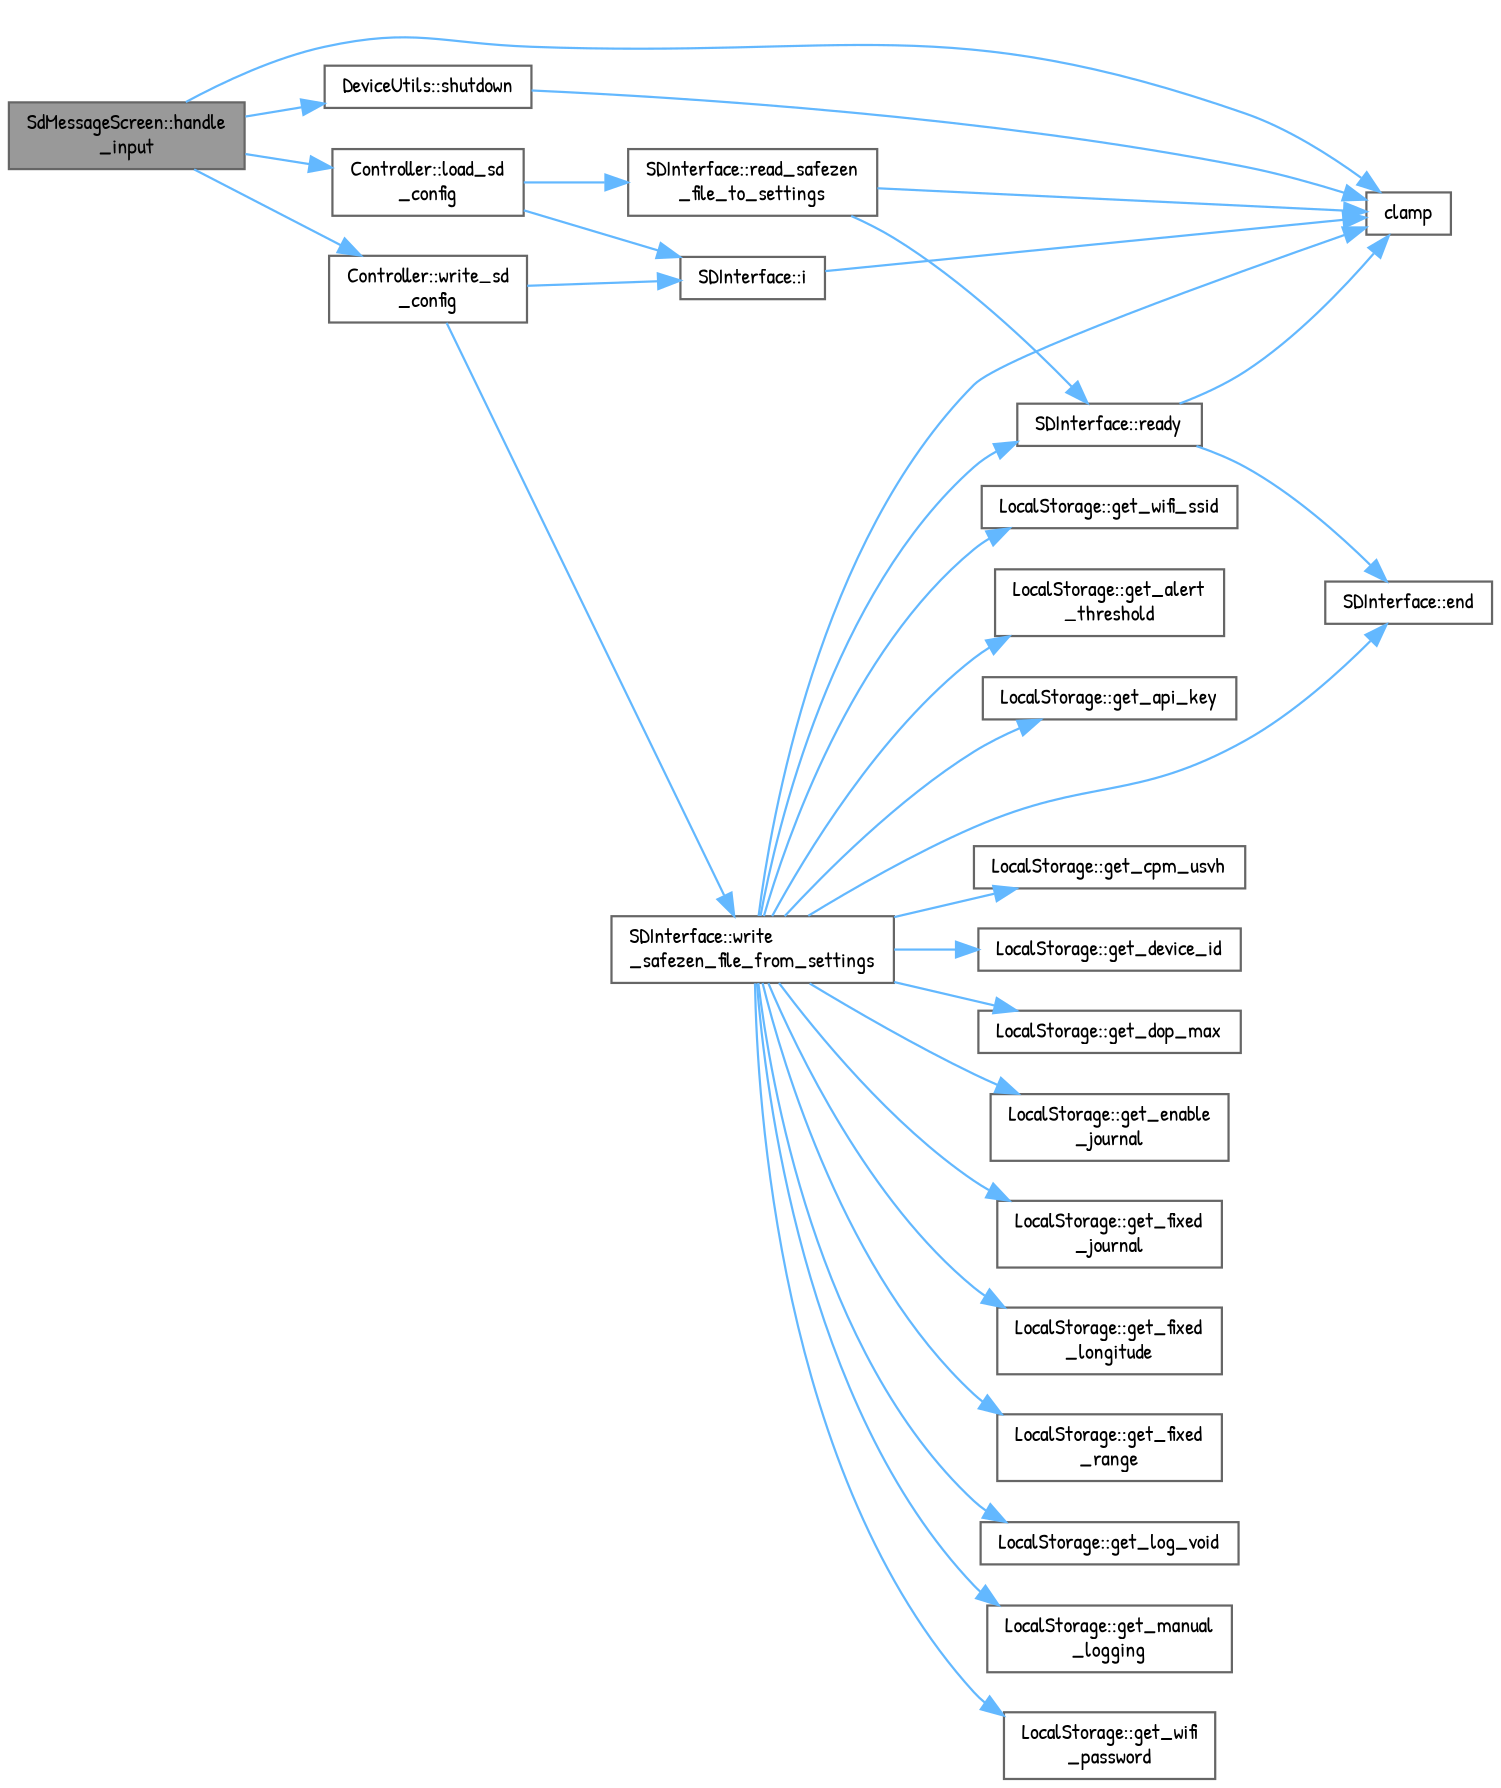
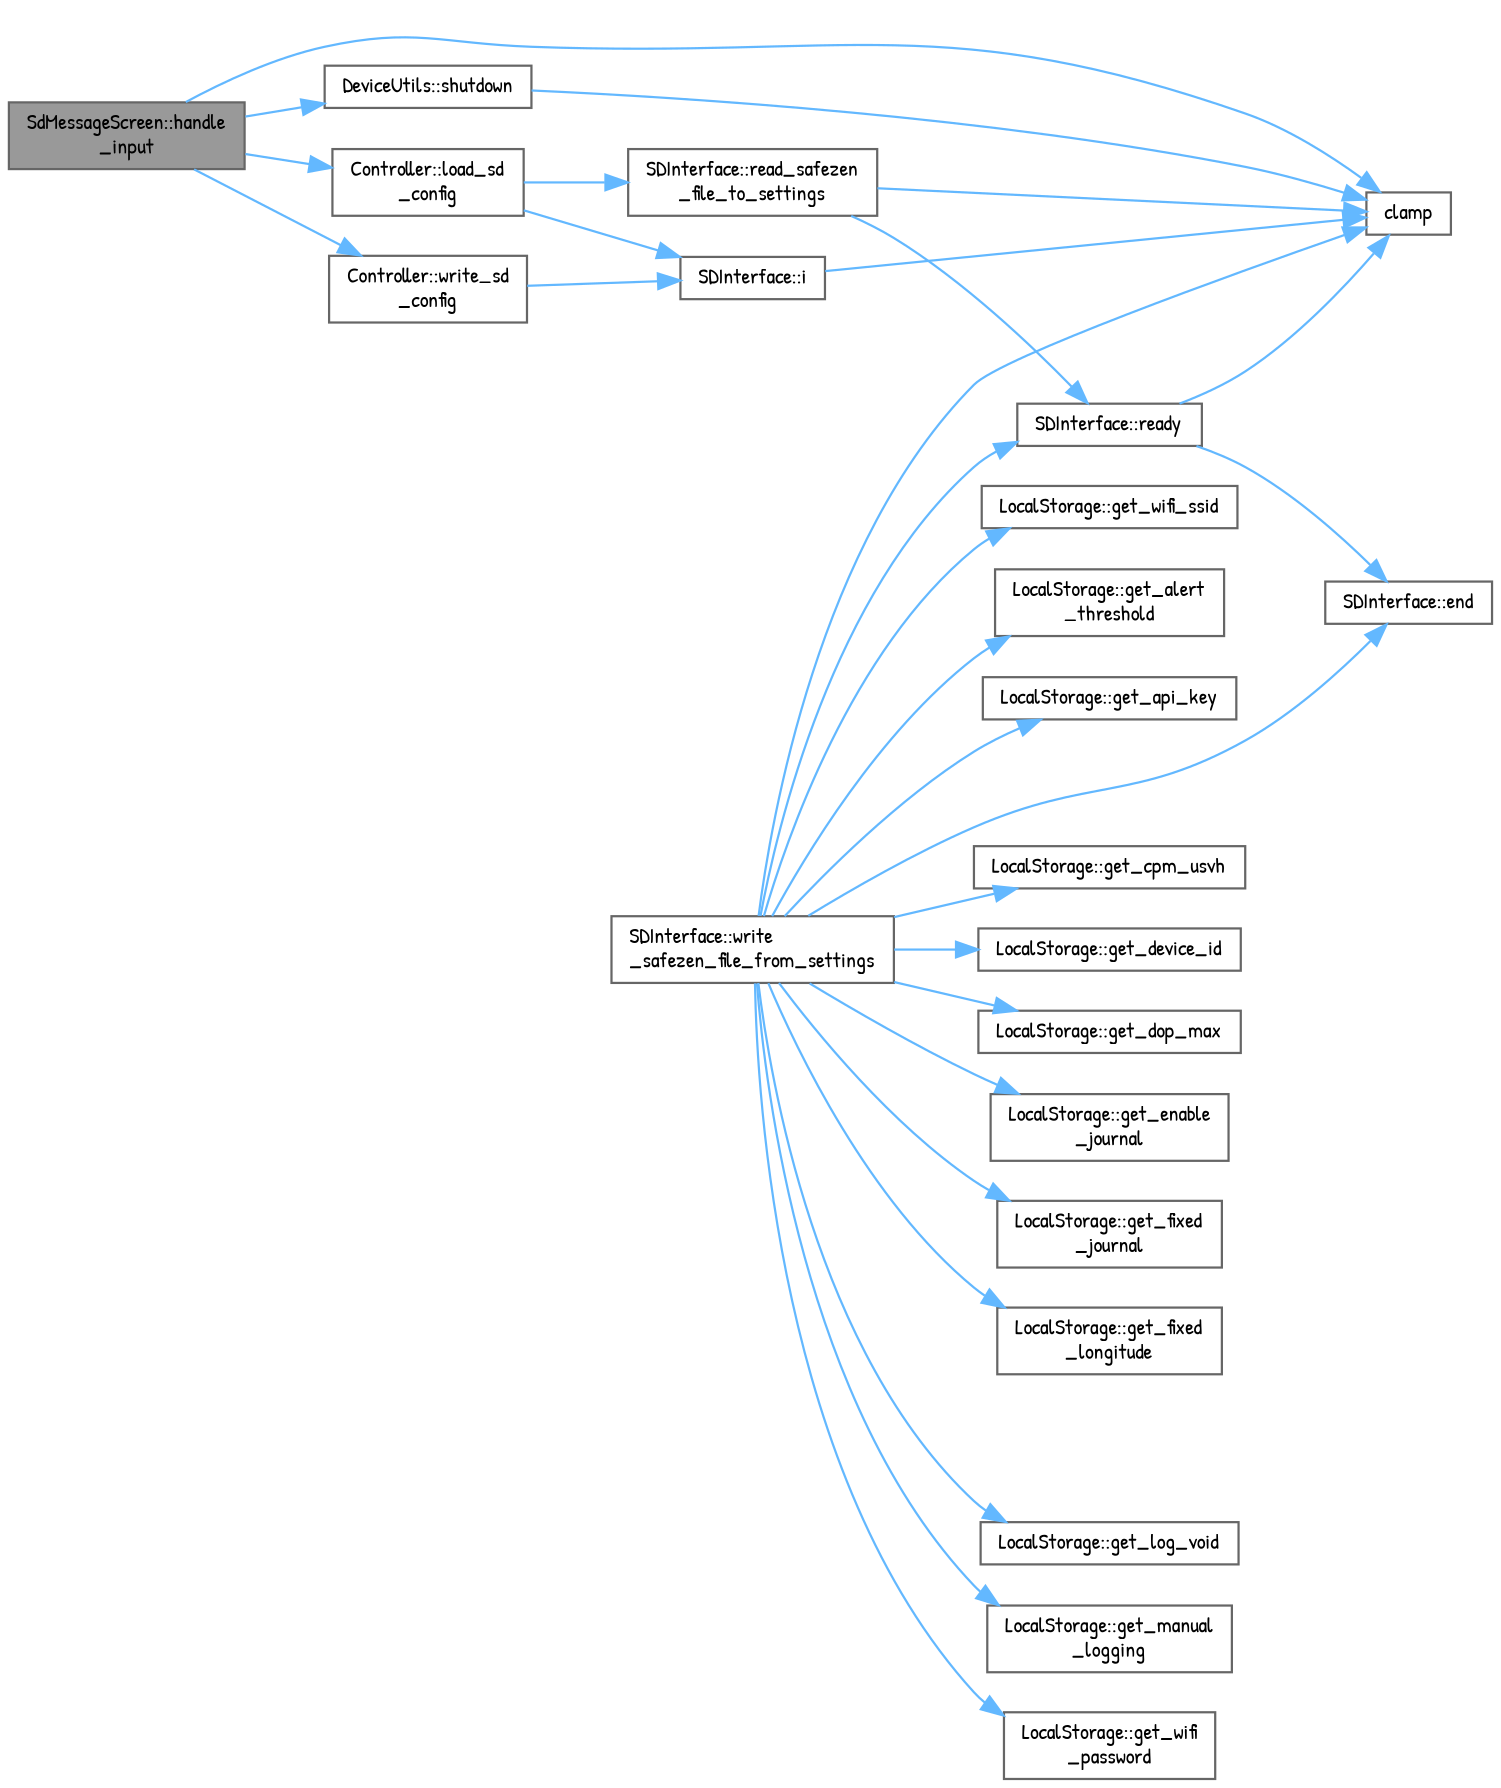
(585, 609) -> none
(1110, 1448) -> none
